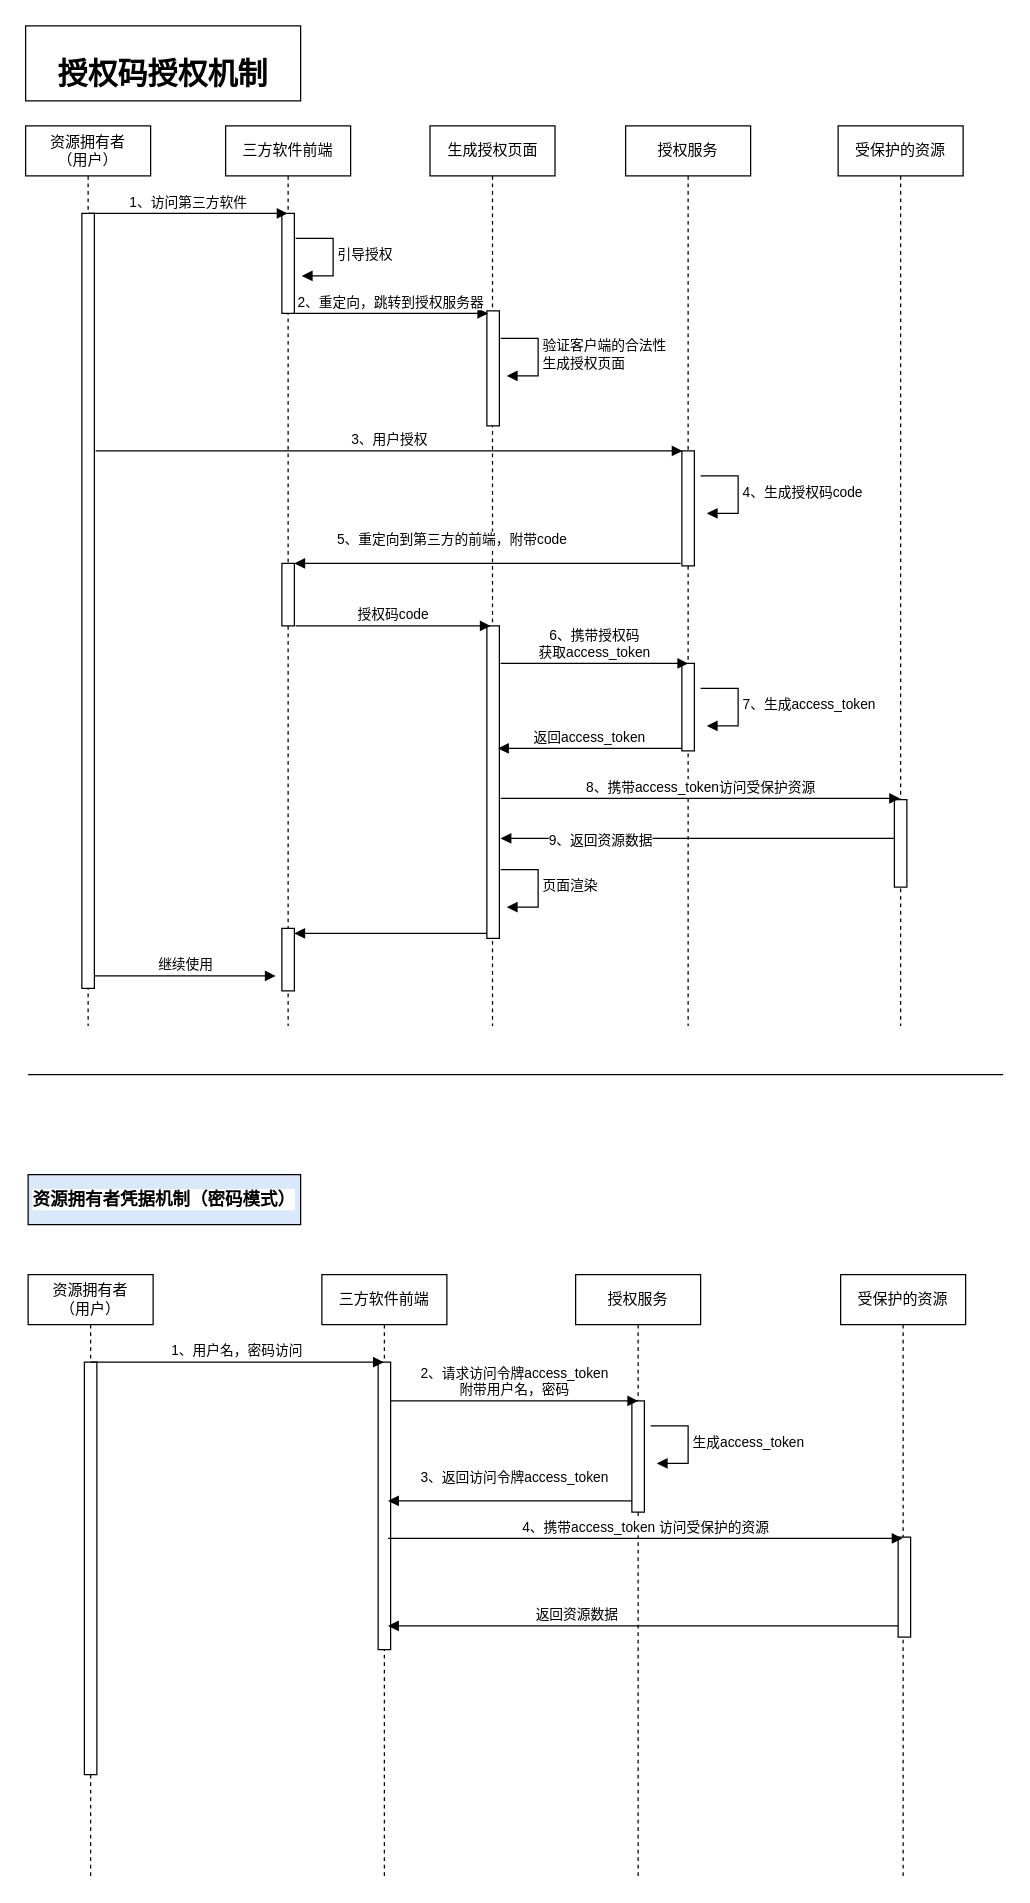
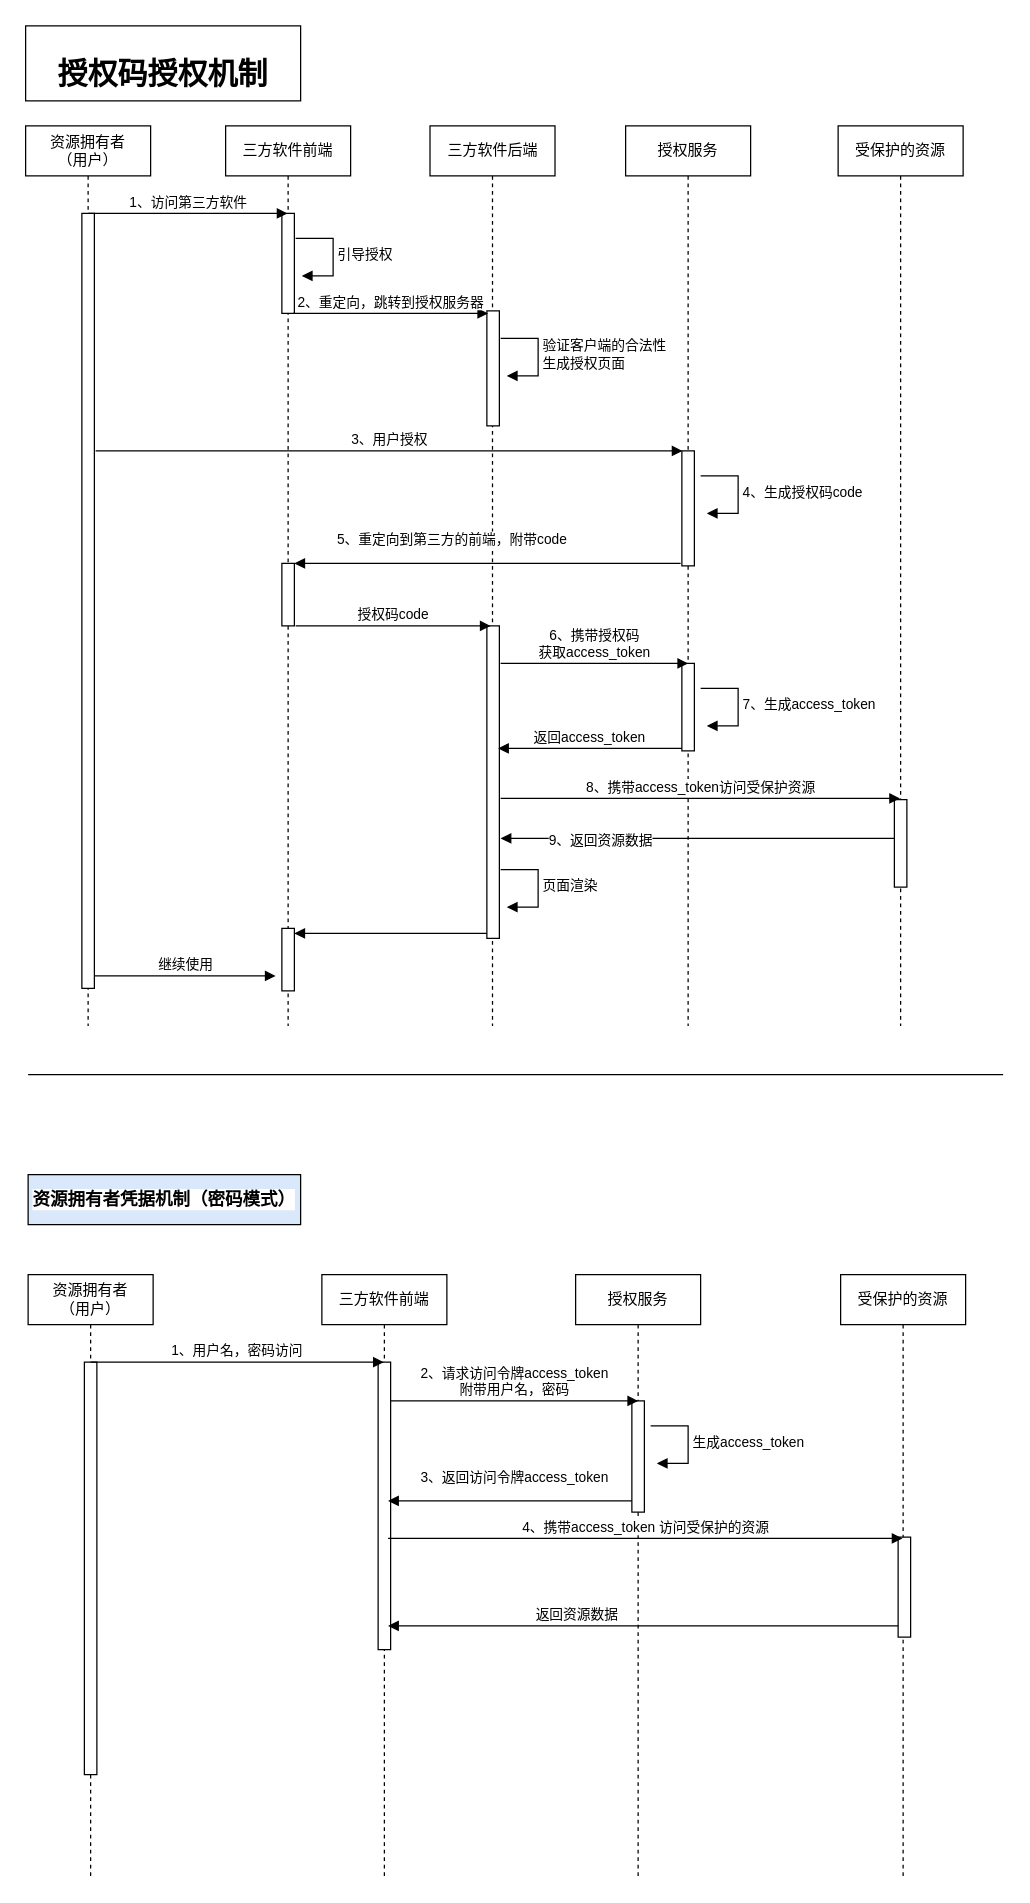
(493, 151) -> (493, 151)
